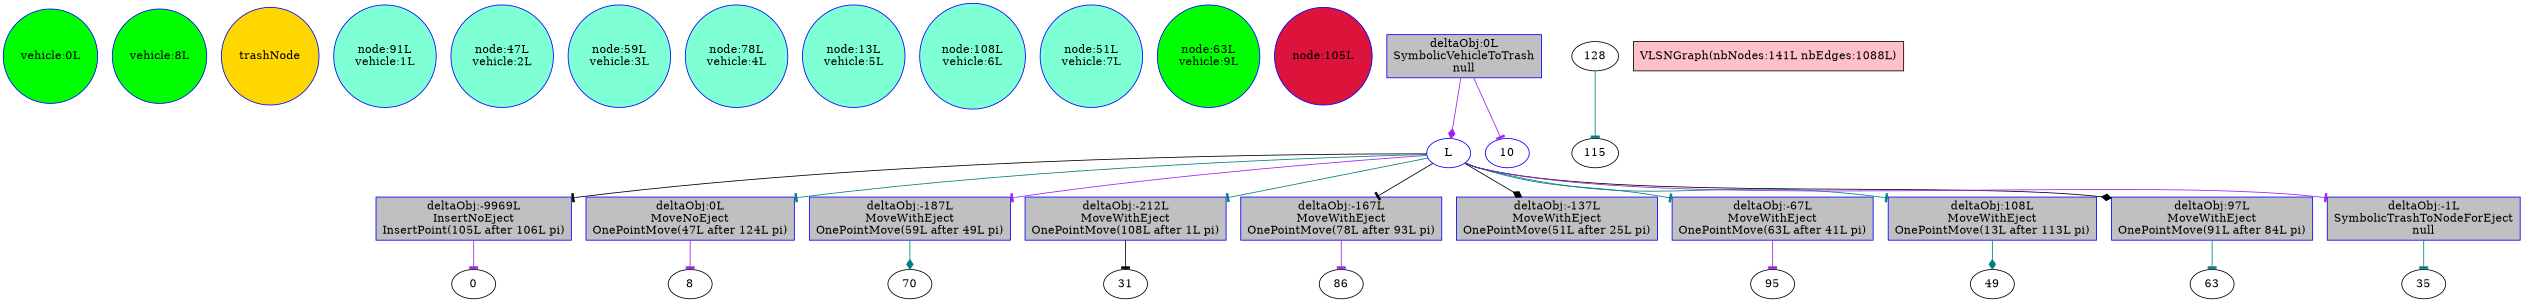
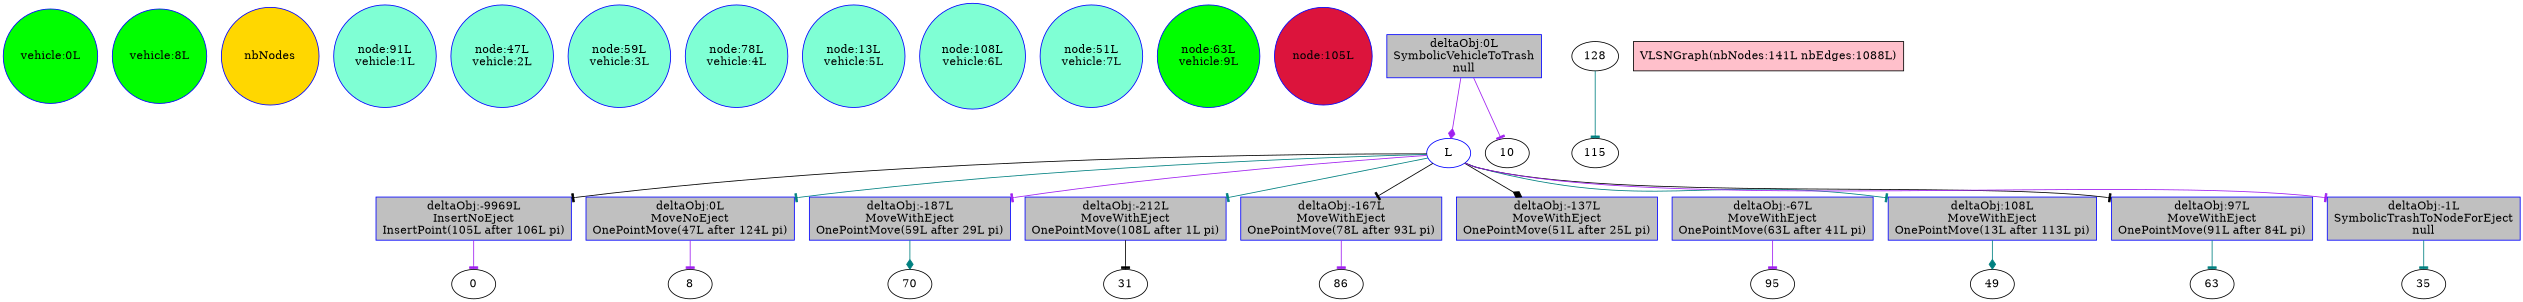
(270, 56) -> (270, 56)
(1507, 153) -> (1507, 153)
(1566, 186) -> none
(1785, 189) -> (1785, 189)
(910, 219) -> (910, 219)
